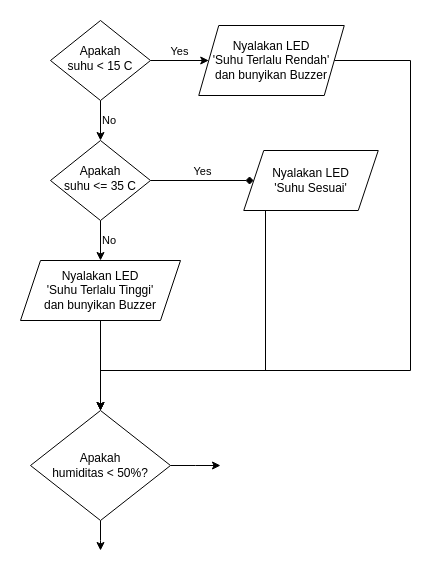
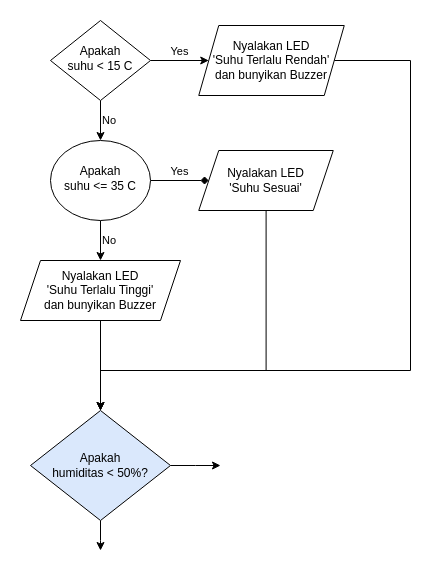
(101, 181) -> (101, 181)
(311, 181) -> (266, 181)
(101, 466) -> (101, 466)
